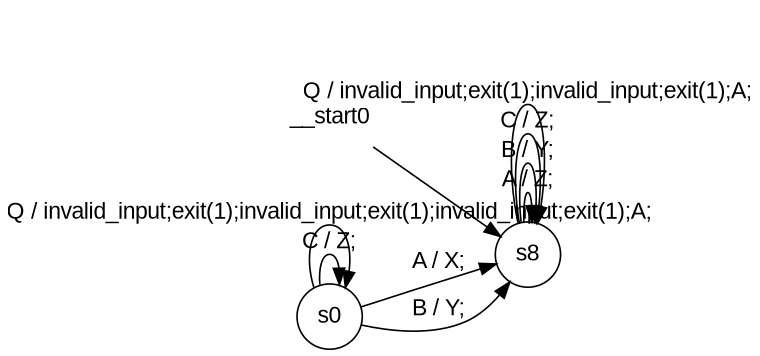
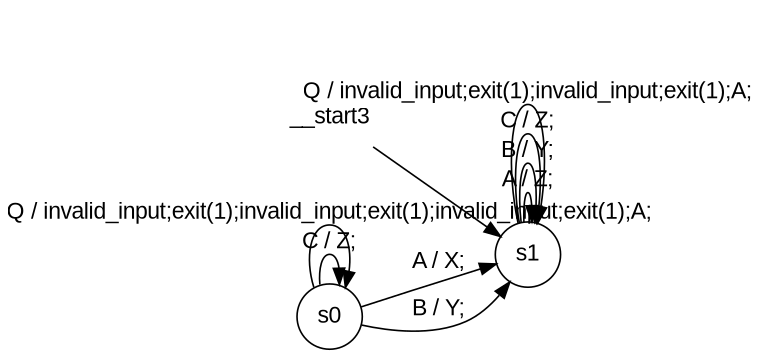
(330, 118) -> (330, 118)
(528, 255) -> (528, 255)
